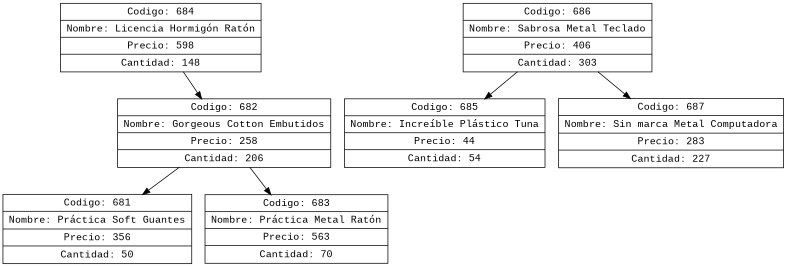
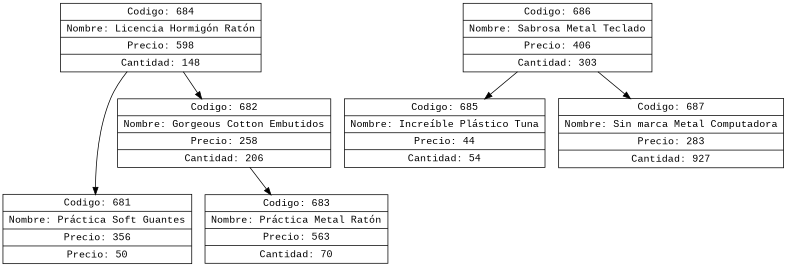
(671, 159) -> (671, 159)
(164, 179) -> (102, 127)
(97, 254) -> (97, 254)
